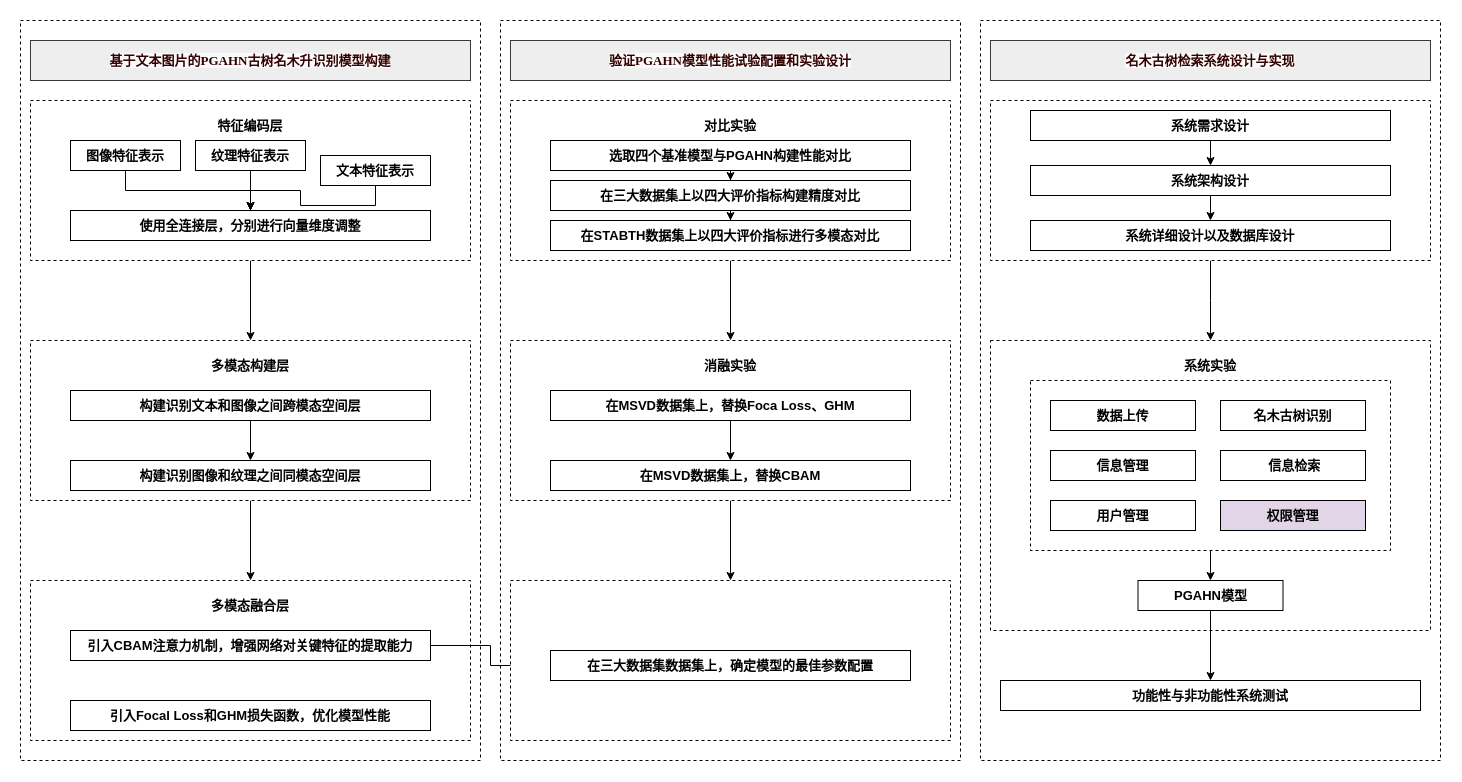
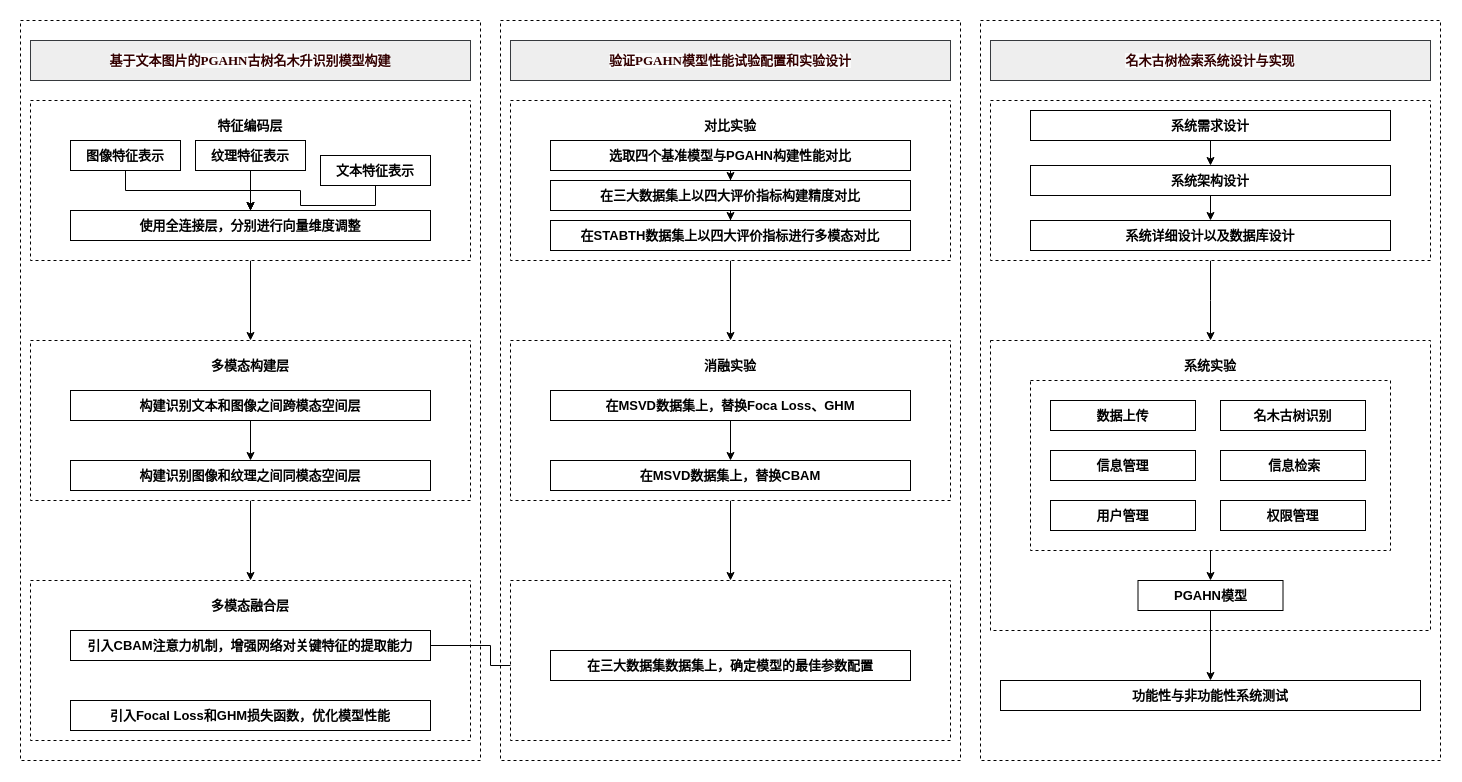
(1293, 516) -> (1293, 516)
